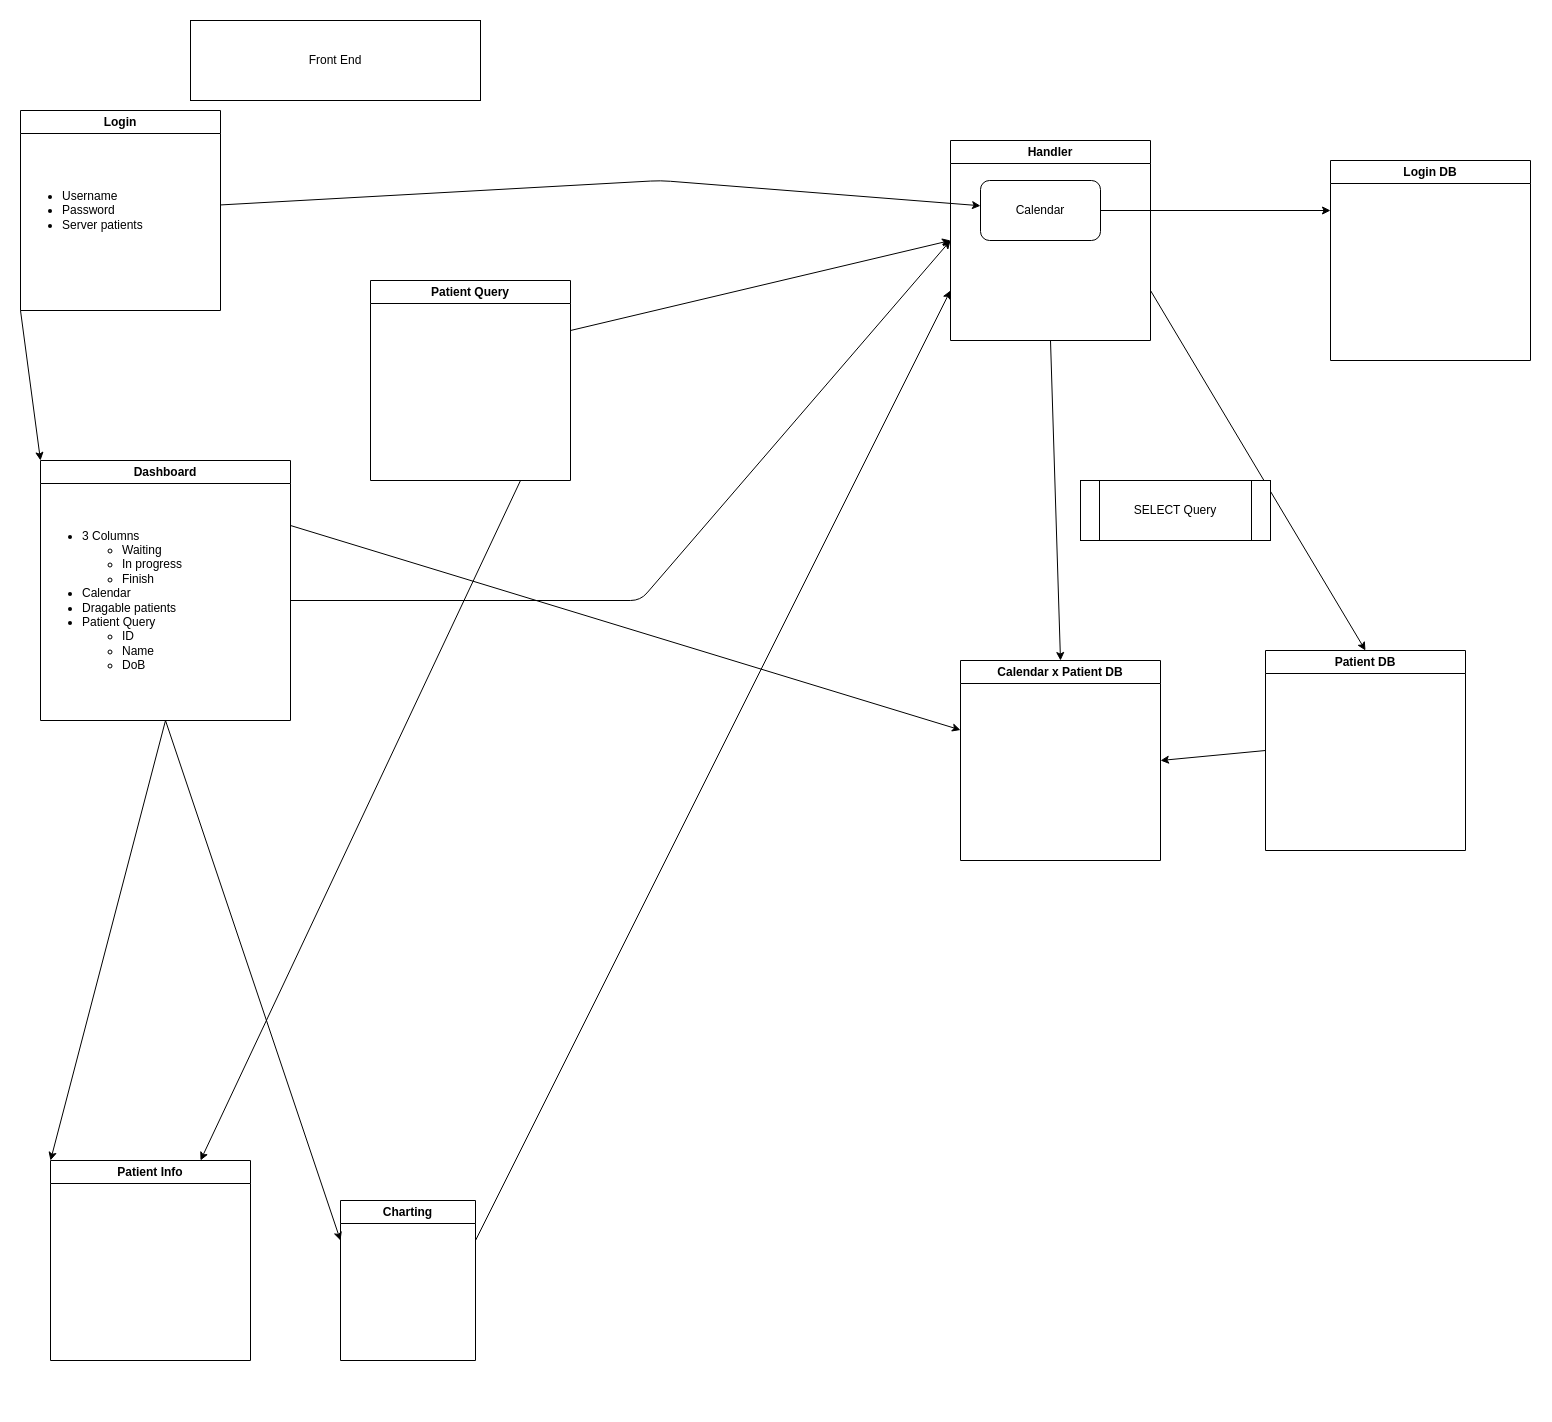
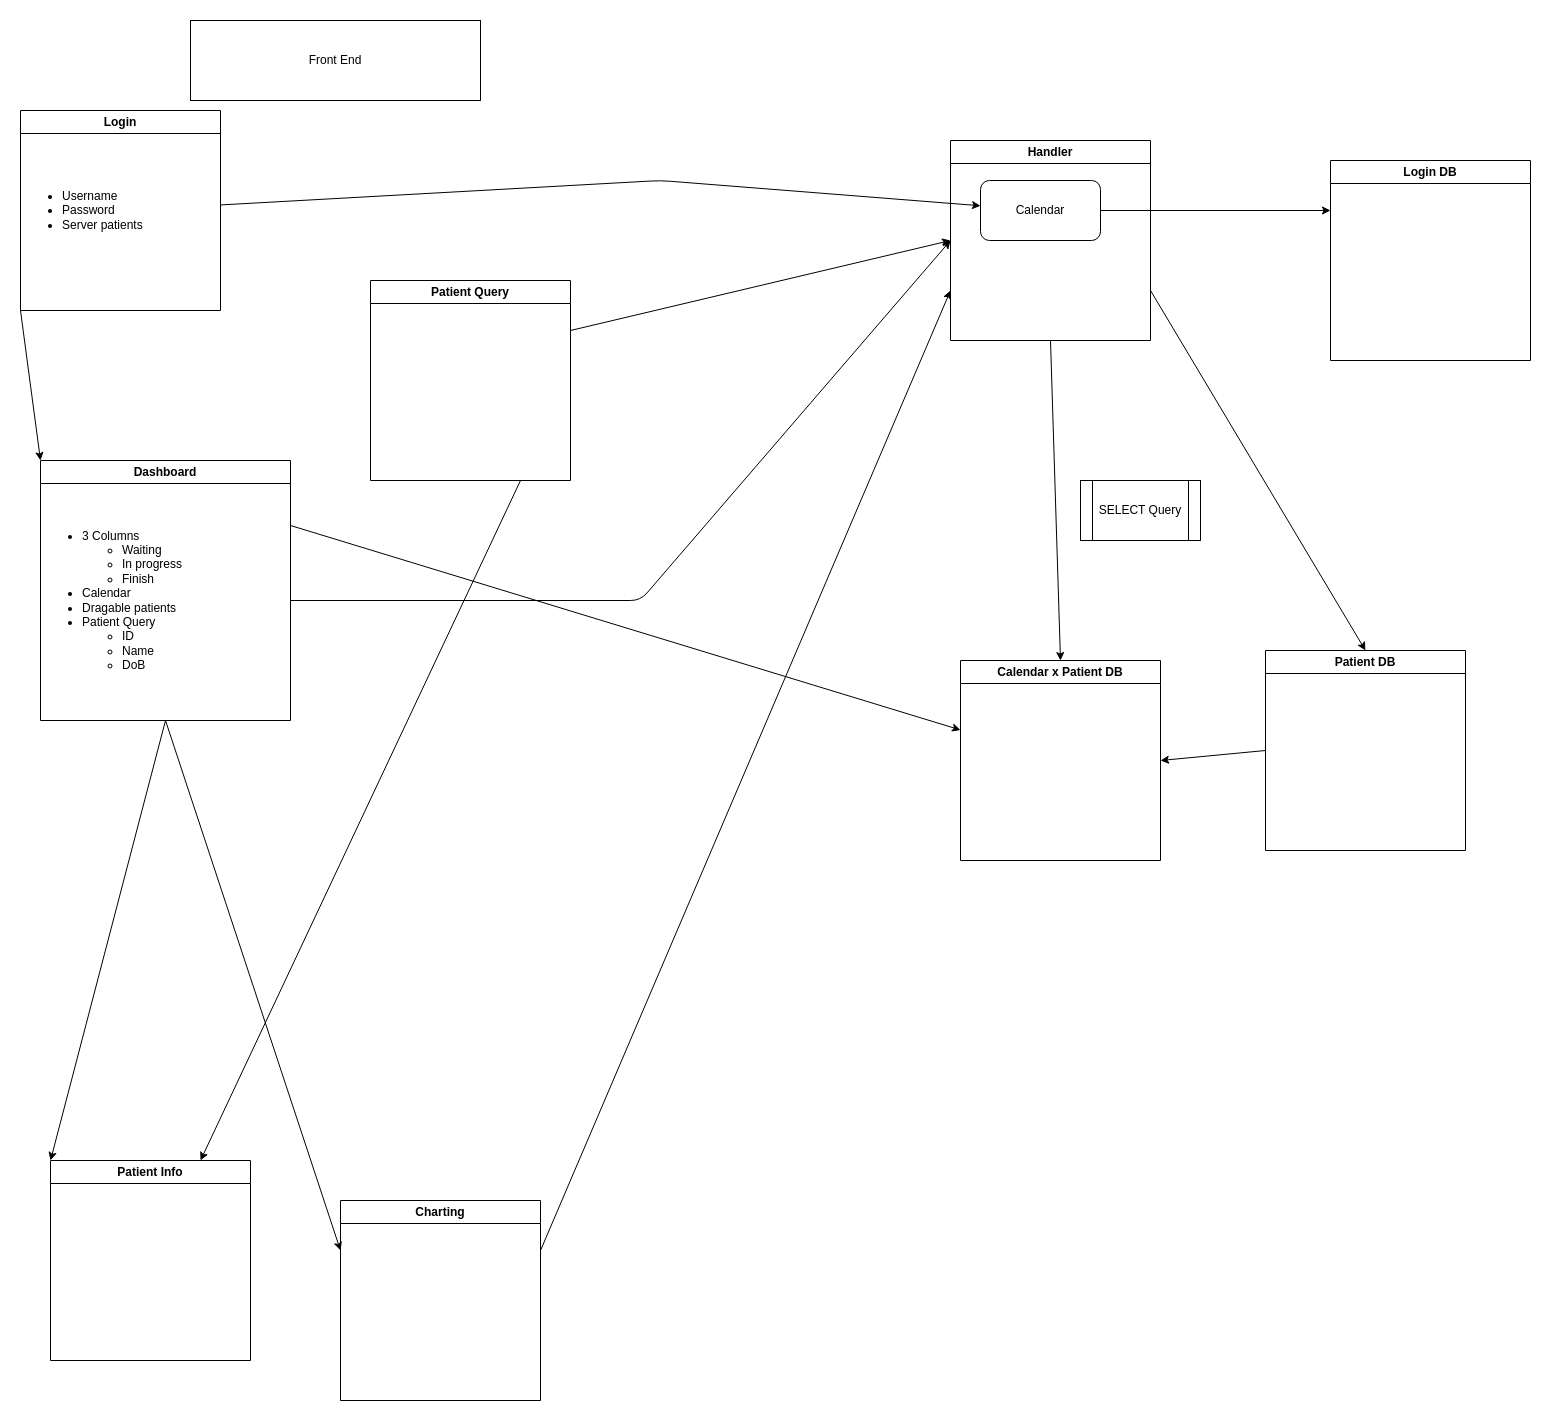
(1176, 511) -> (1141, 511)
(408, 1281) -> (441, 1301)
